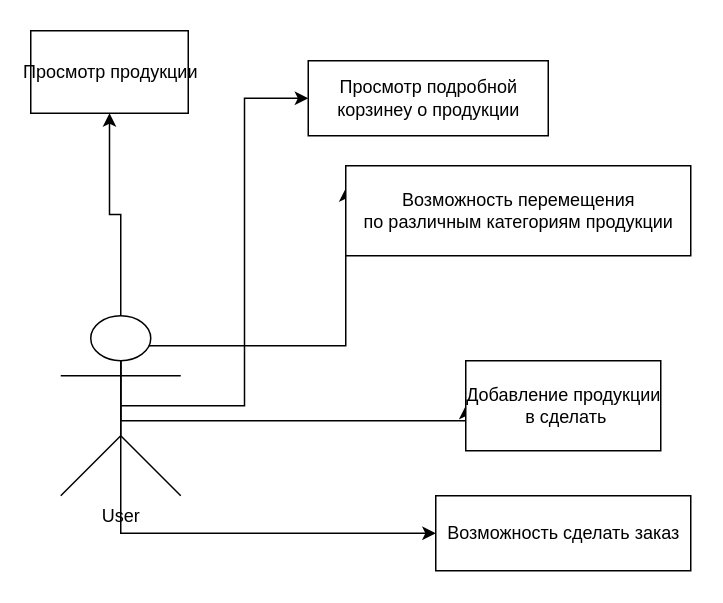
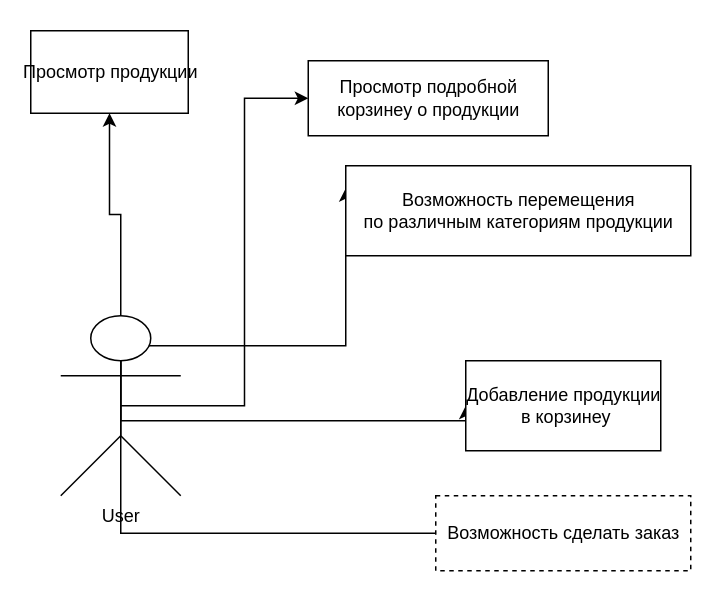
(564, 406) -> (564, 406)
(424, 533) -> (429, 533)
(563, 533) -> (563, 533)
